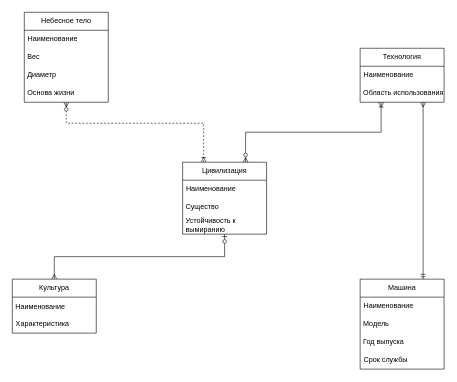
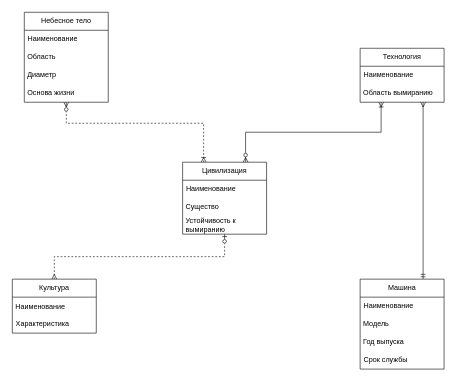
(32, 57) -> (40, 57)
(403, 93) -> (395, 93)
(135, 257) -> (135, 257)
